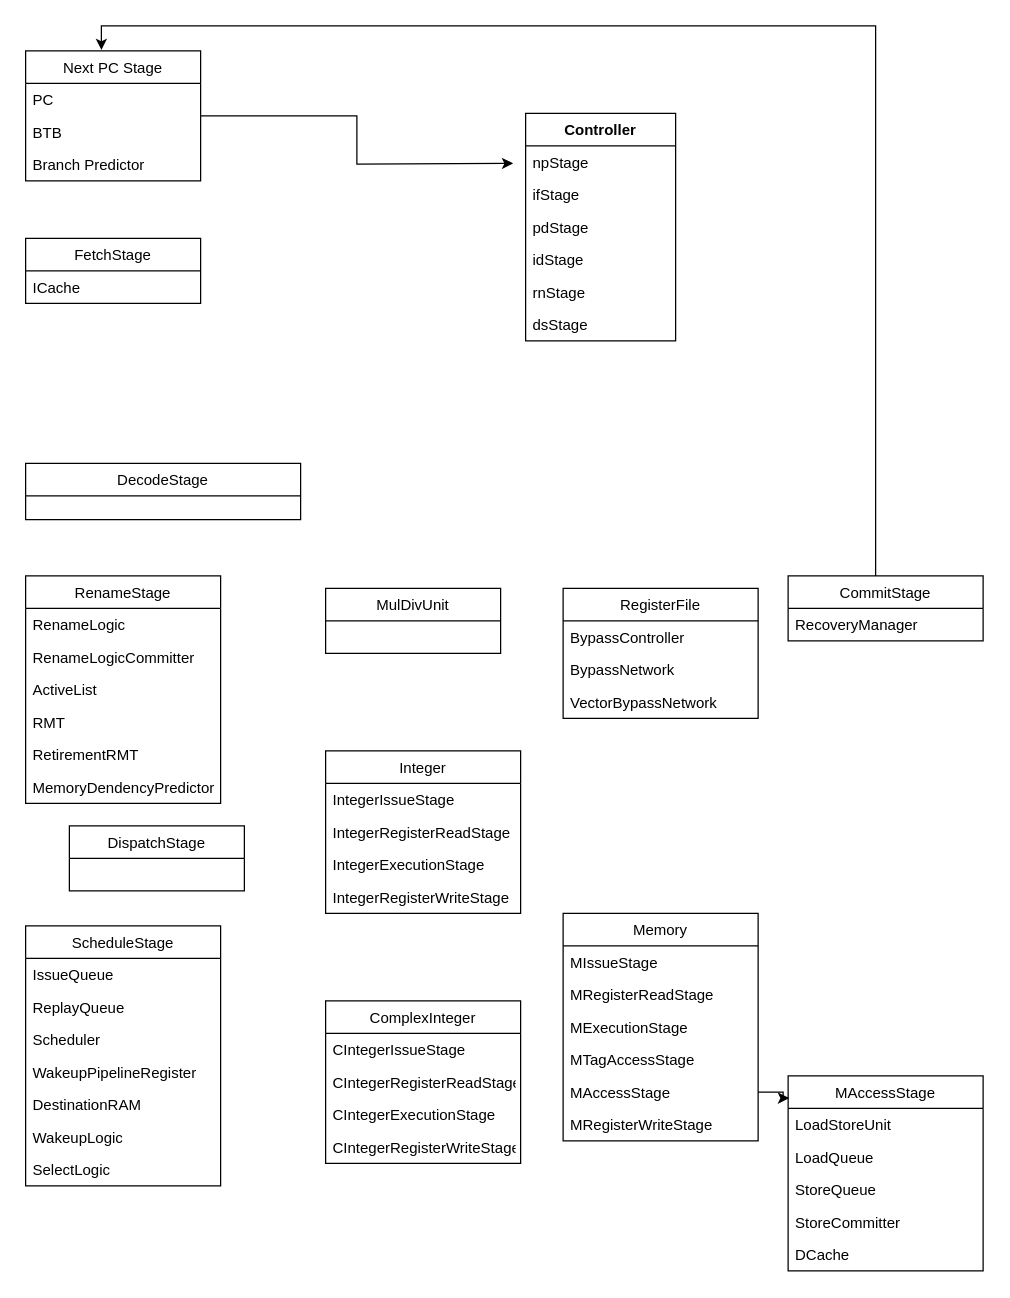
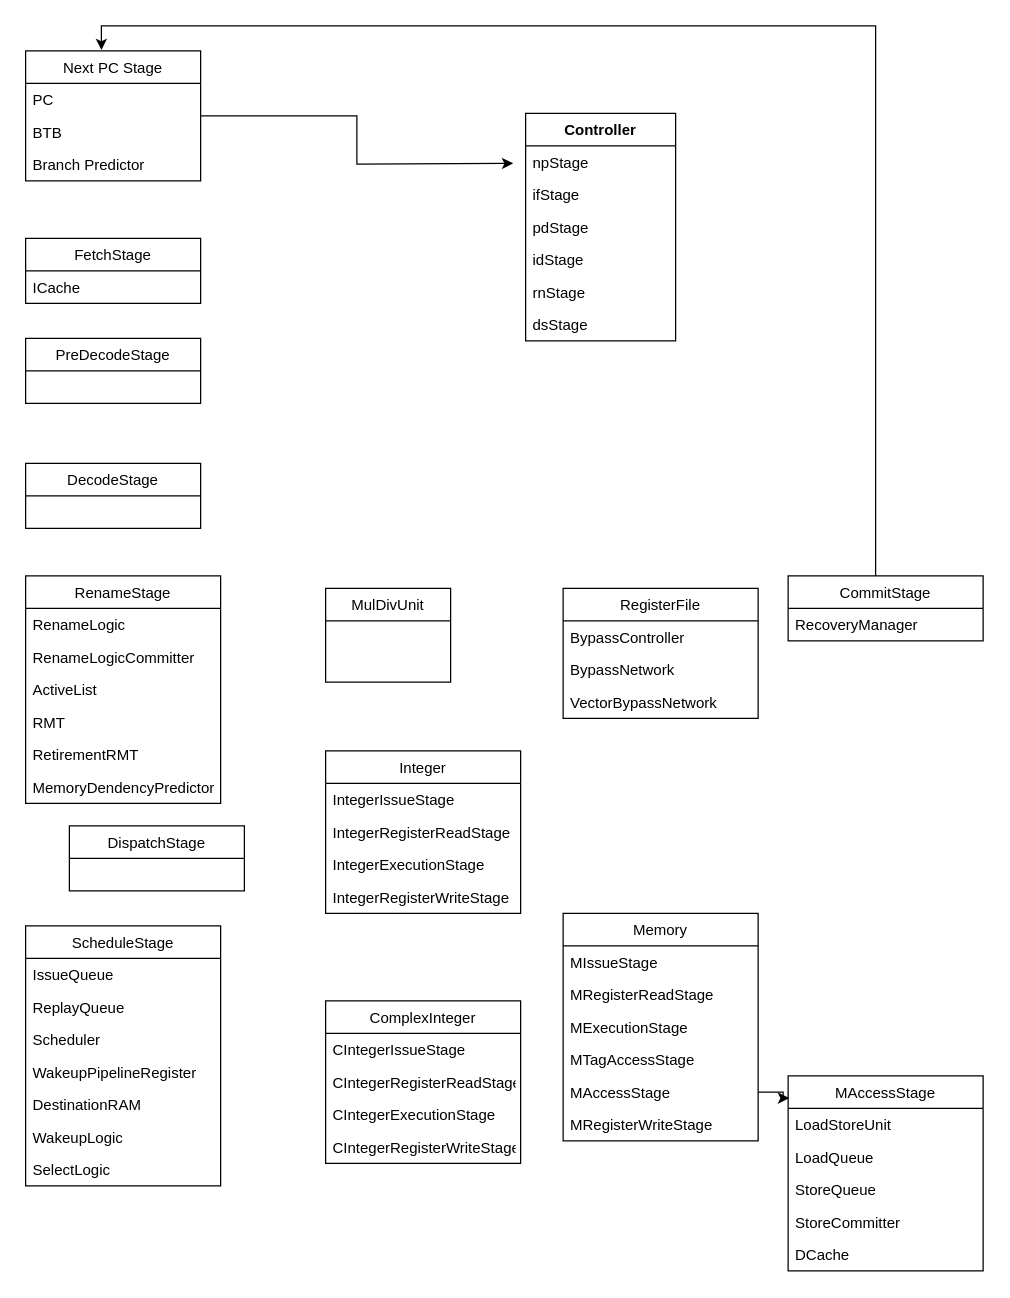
none -> (113, 371)
(163, 491) -> (113, 496)
(413, 621) -> (388, 635)
